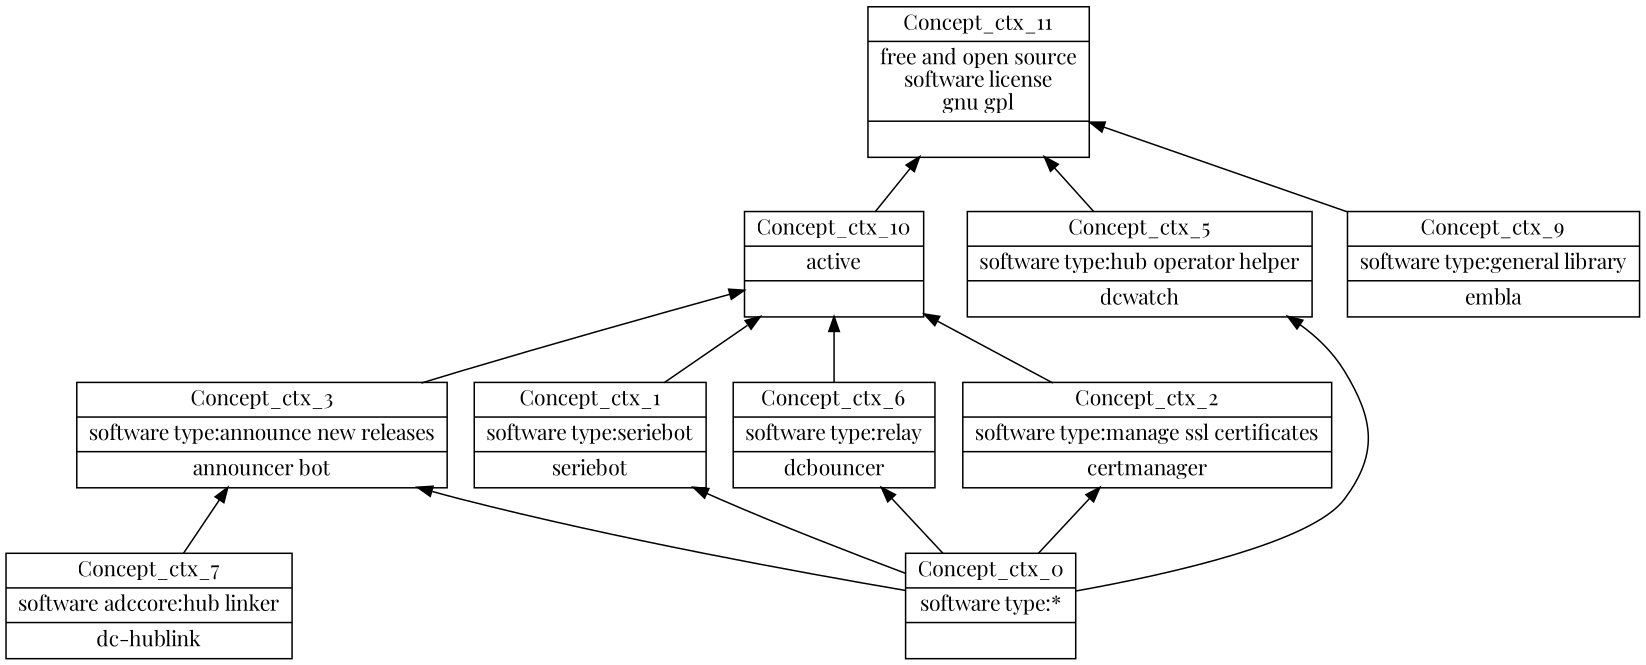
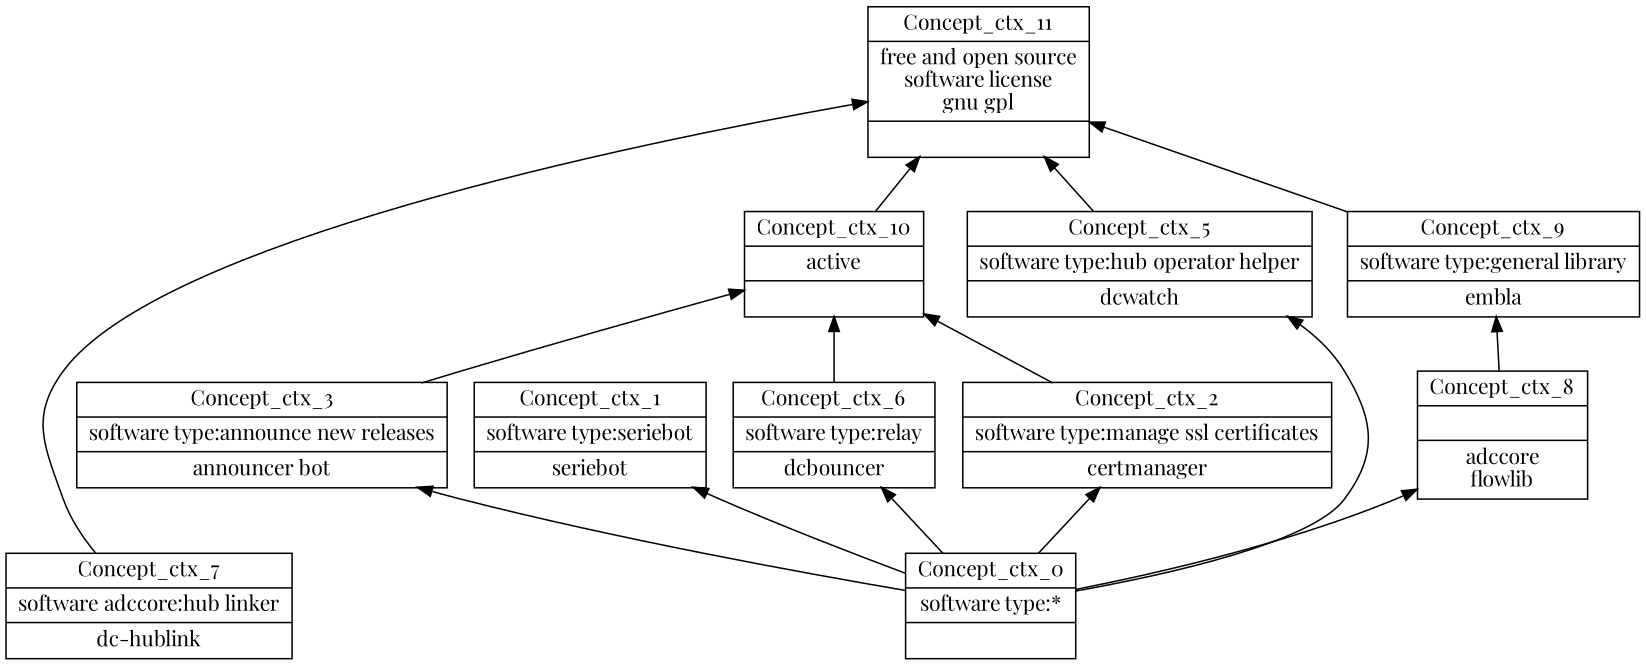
(706, 354) -> none
none -> (1503, 435)
(201, 527) -> (345, 225)
